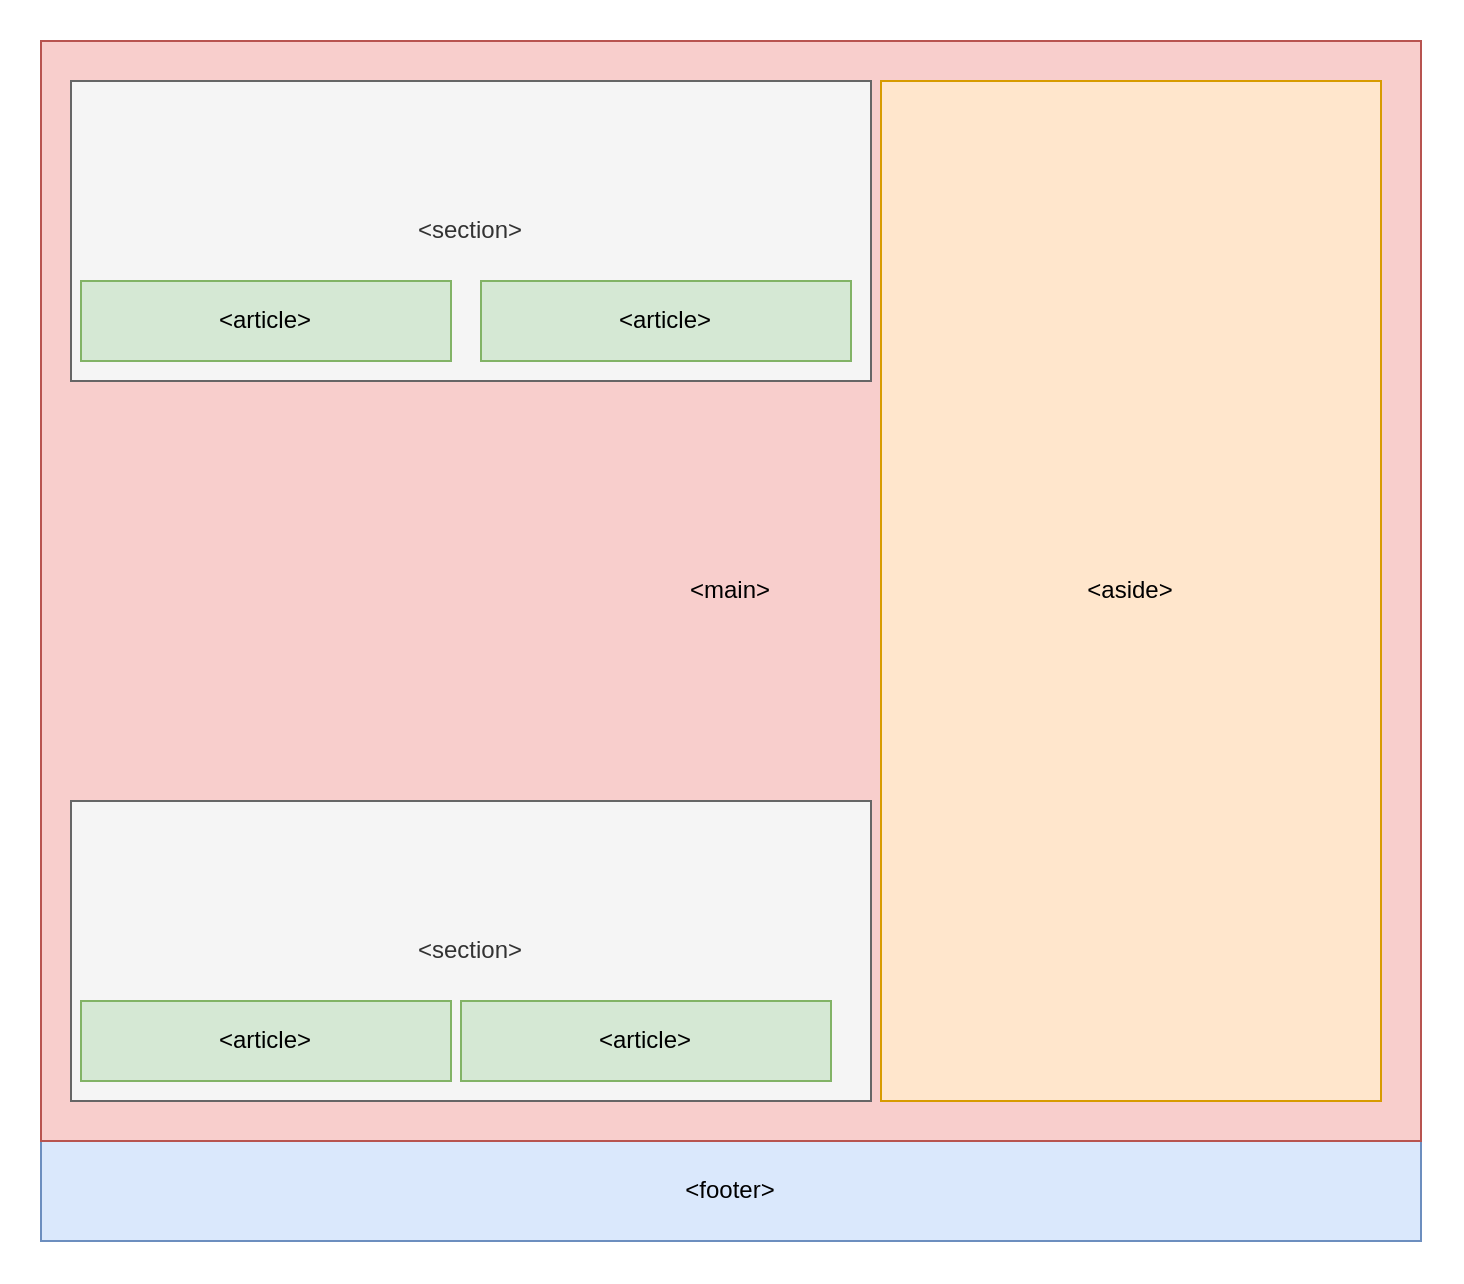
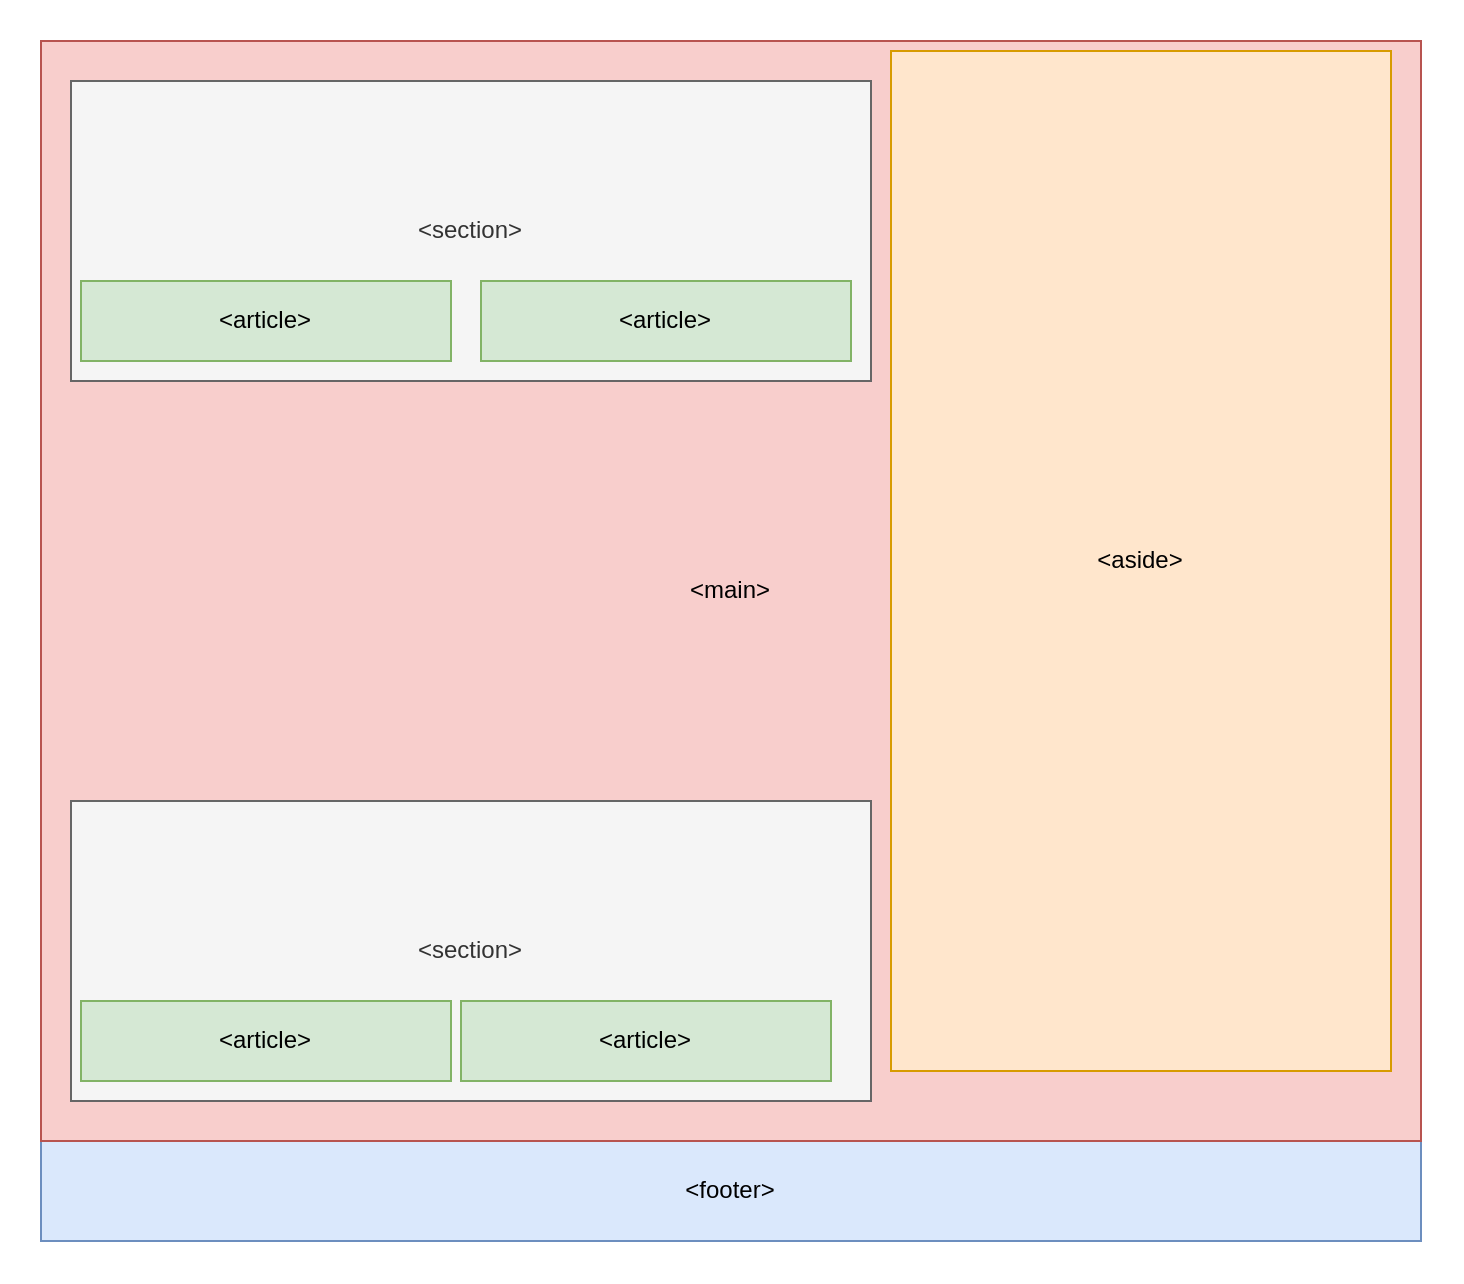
(1131, 591) -> (1141, 561)
